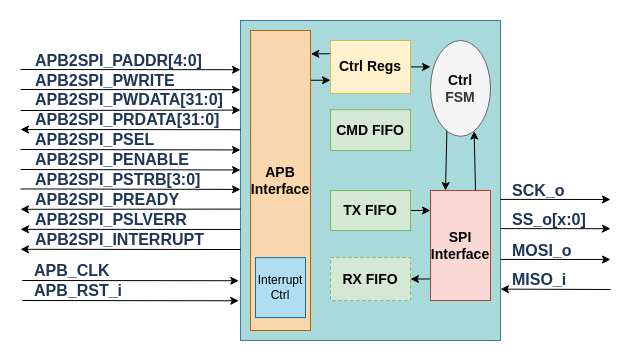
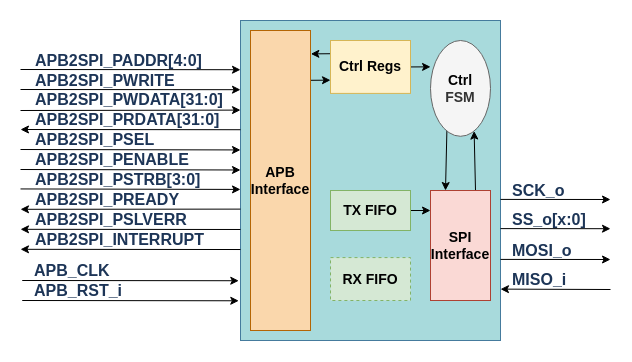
(371, 130) -> none
(424, 279) -> none
(281, 288) -> none
